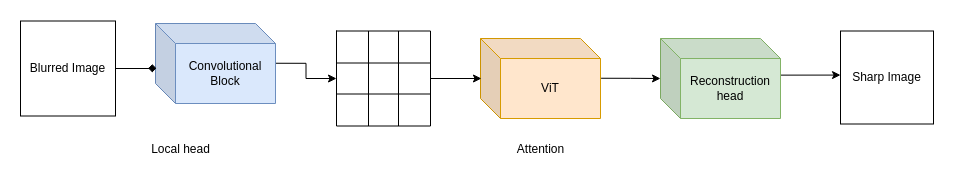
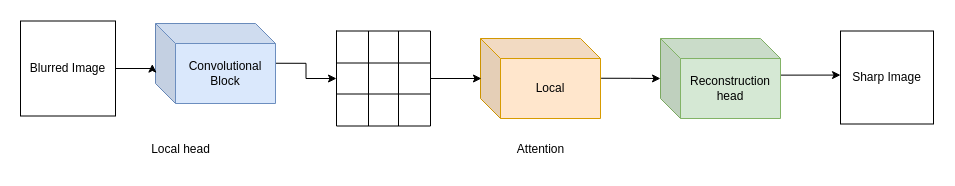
(151, 69) -> (150, 69)
(551, 89) -> (551, 89)
